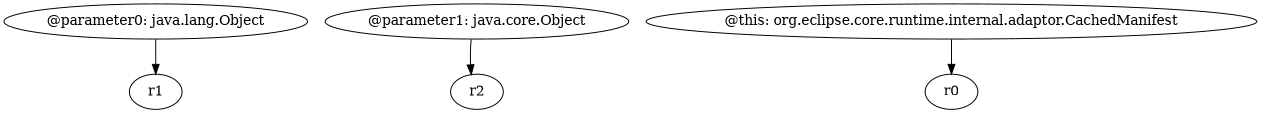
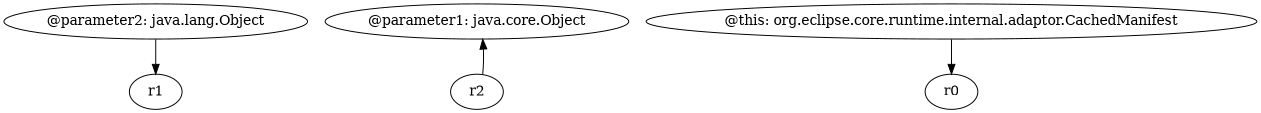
(156, 21) -> (156, 21)
(470, 52) -> (483, 62)
